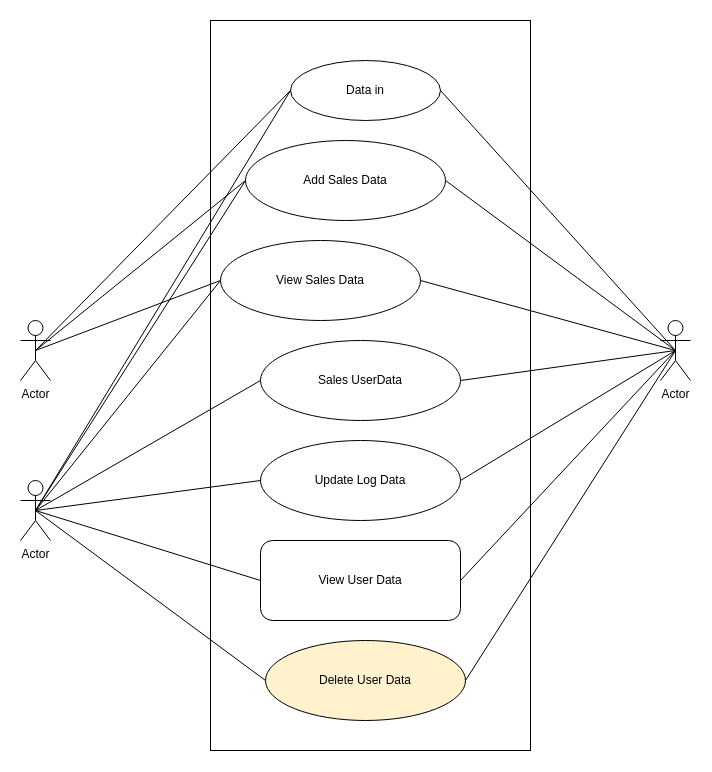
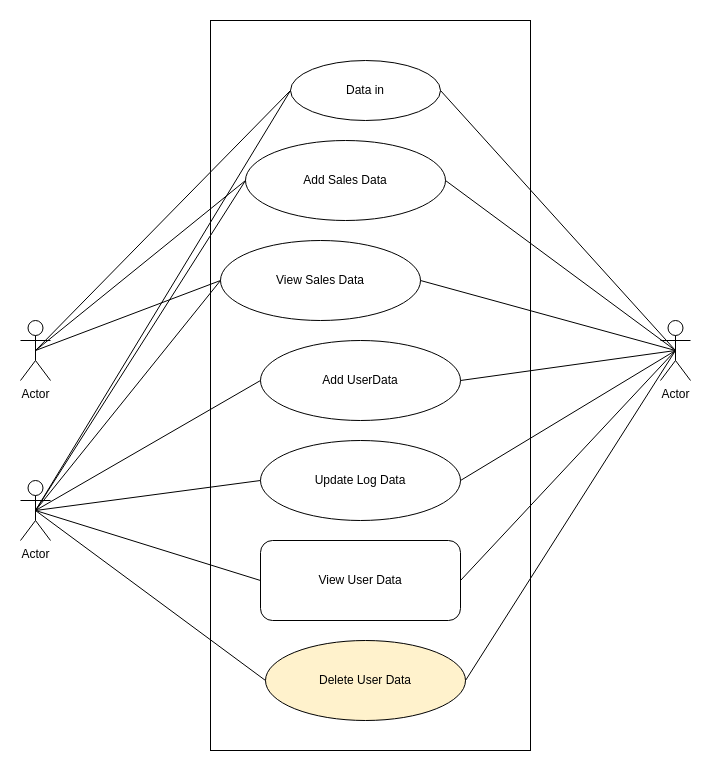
(361, 381) -> (361, 381)
